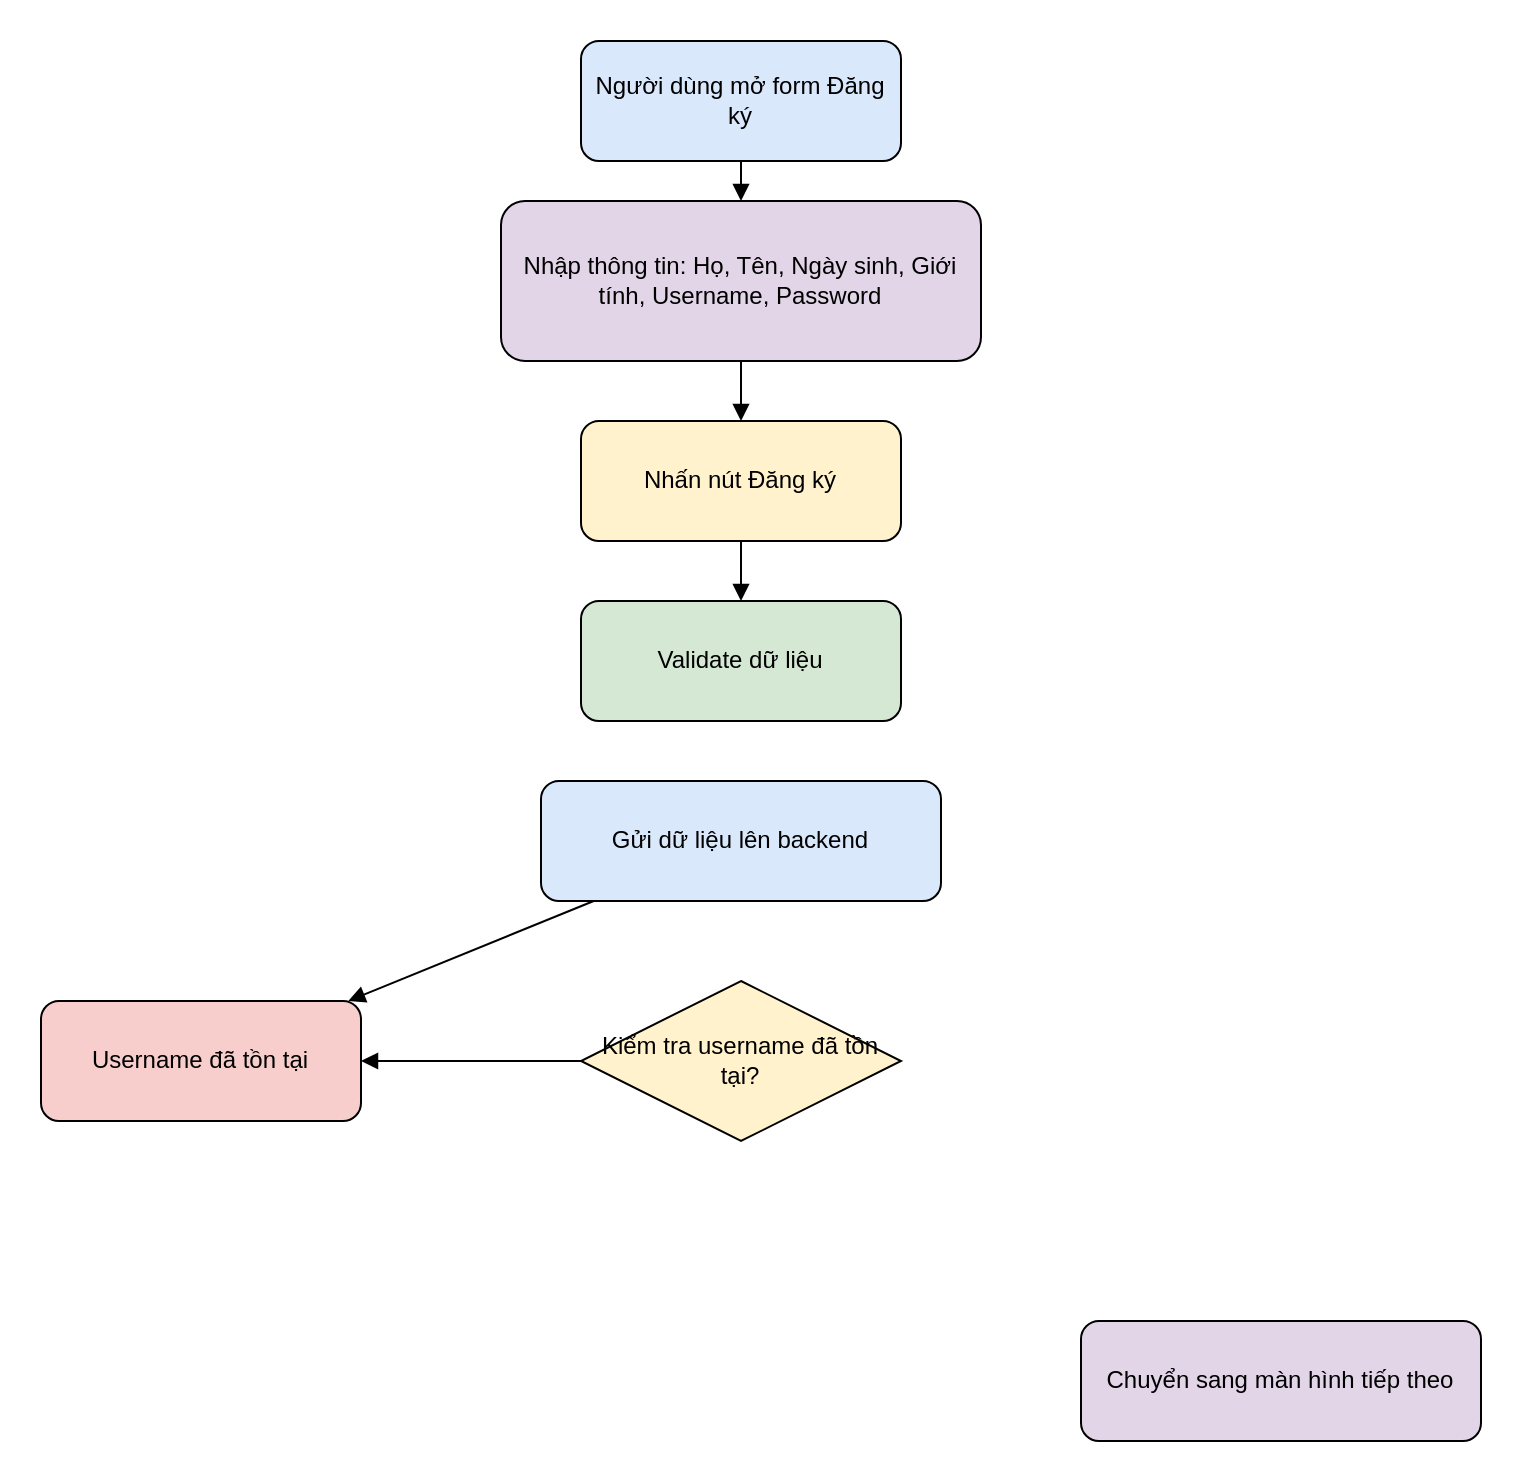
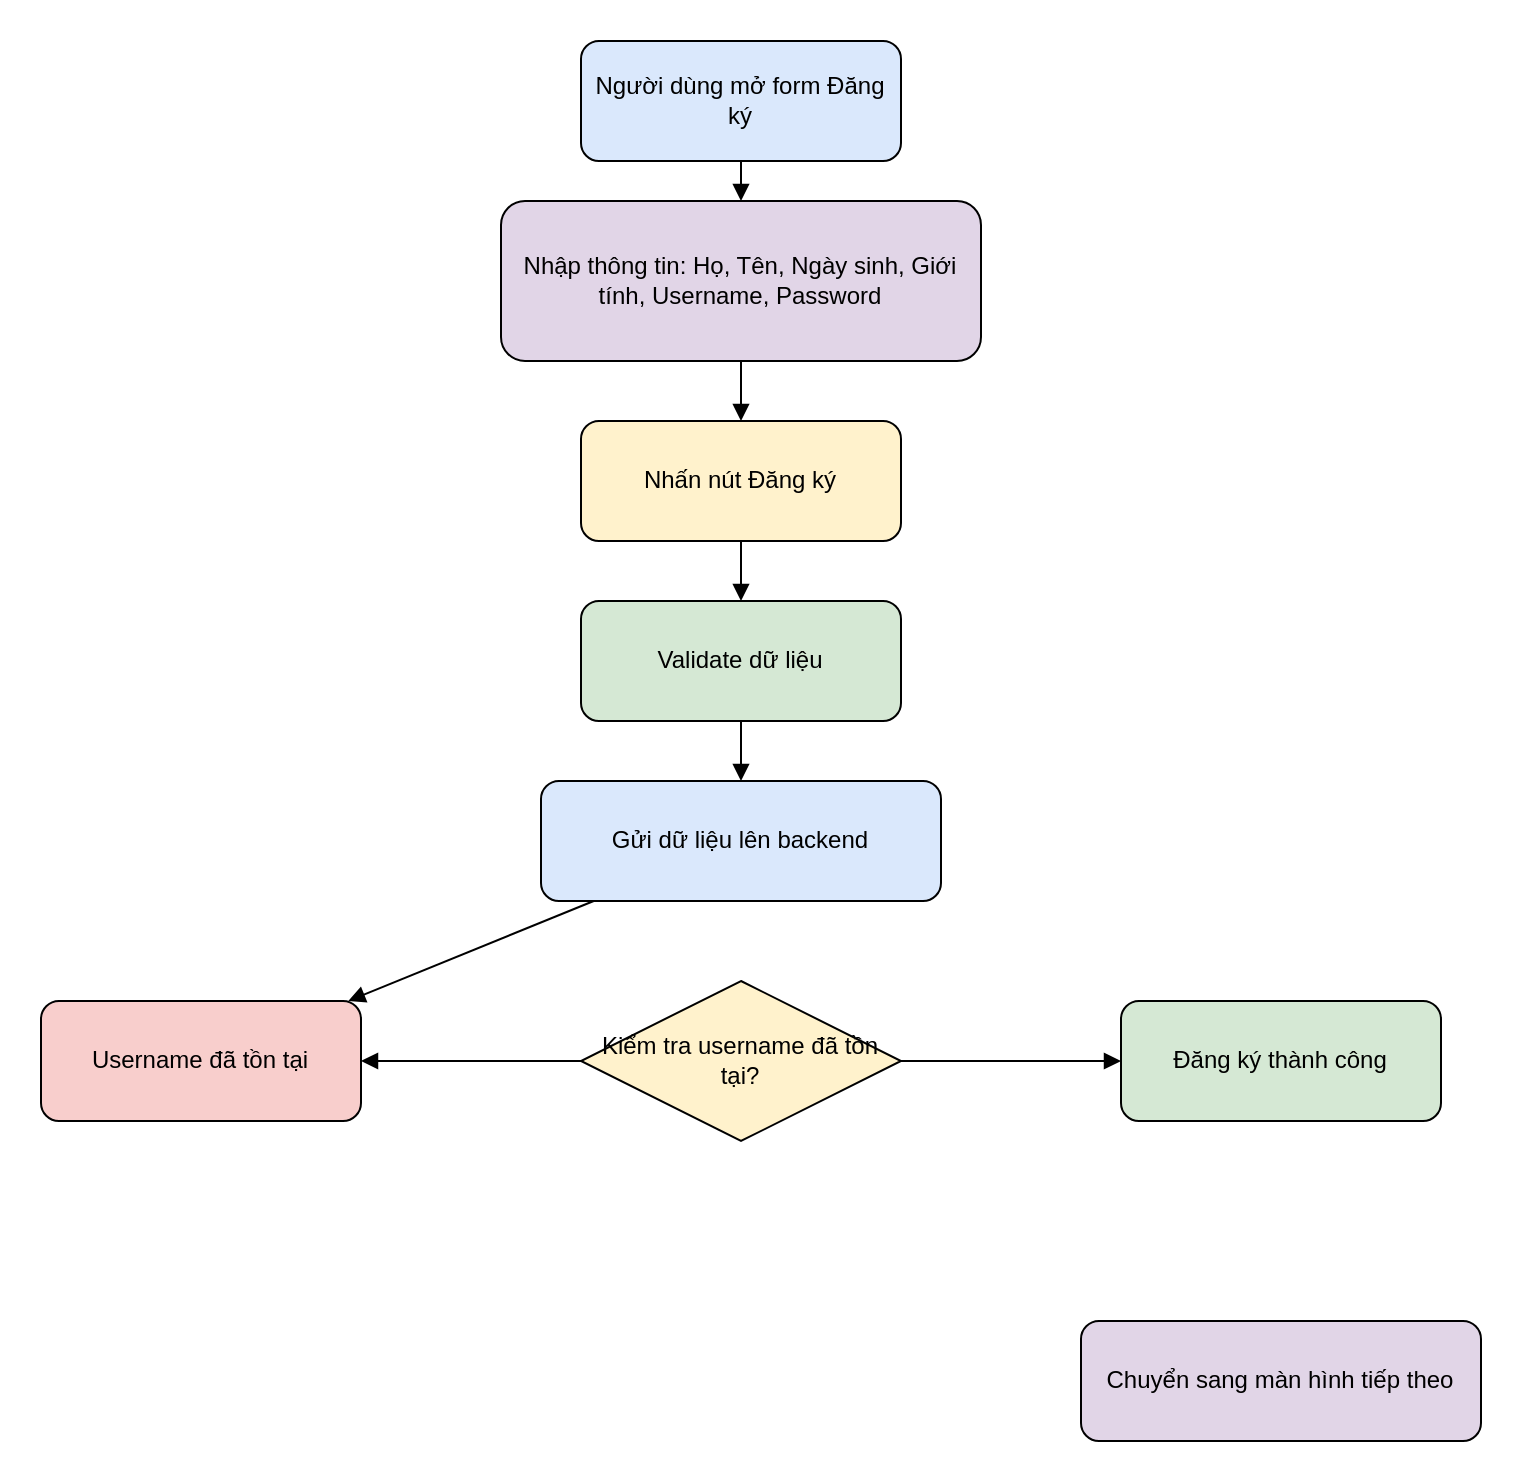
none -> (741, 742)
none -> (1002, 1061)
none -> (1281, 1061)
